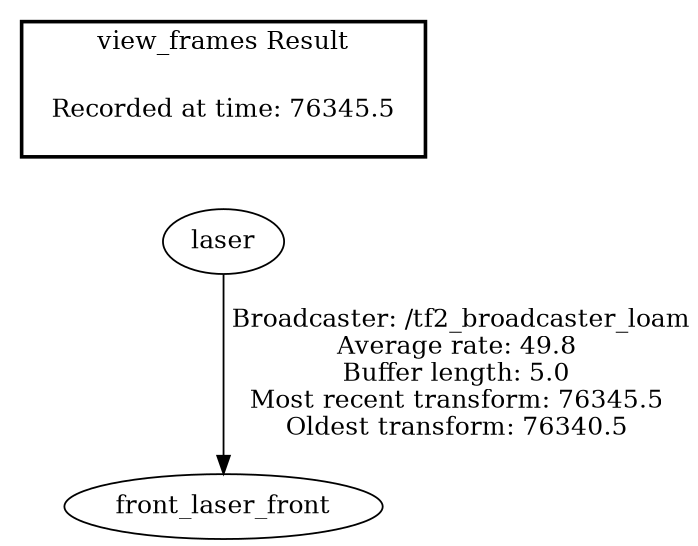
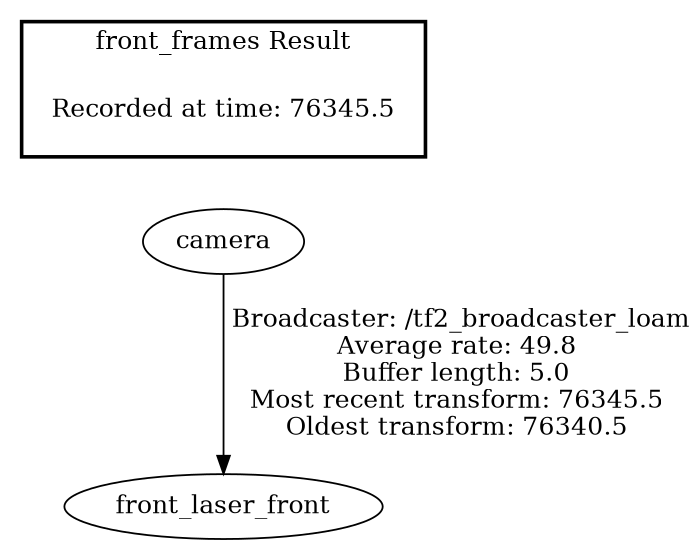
(224, 42) -> (224, 42)
(224, 242) -> (224, 242)
